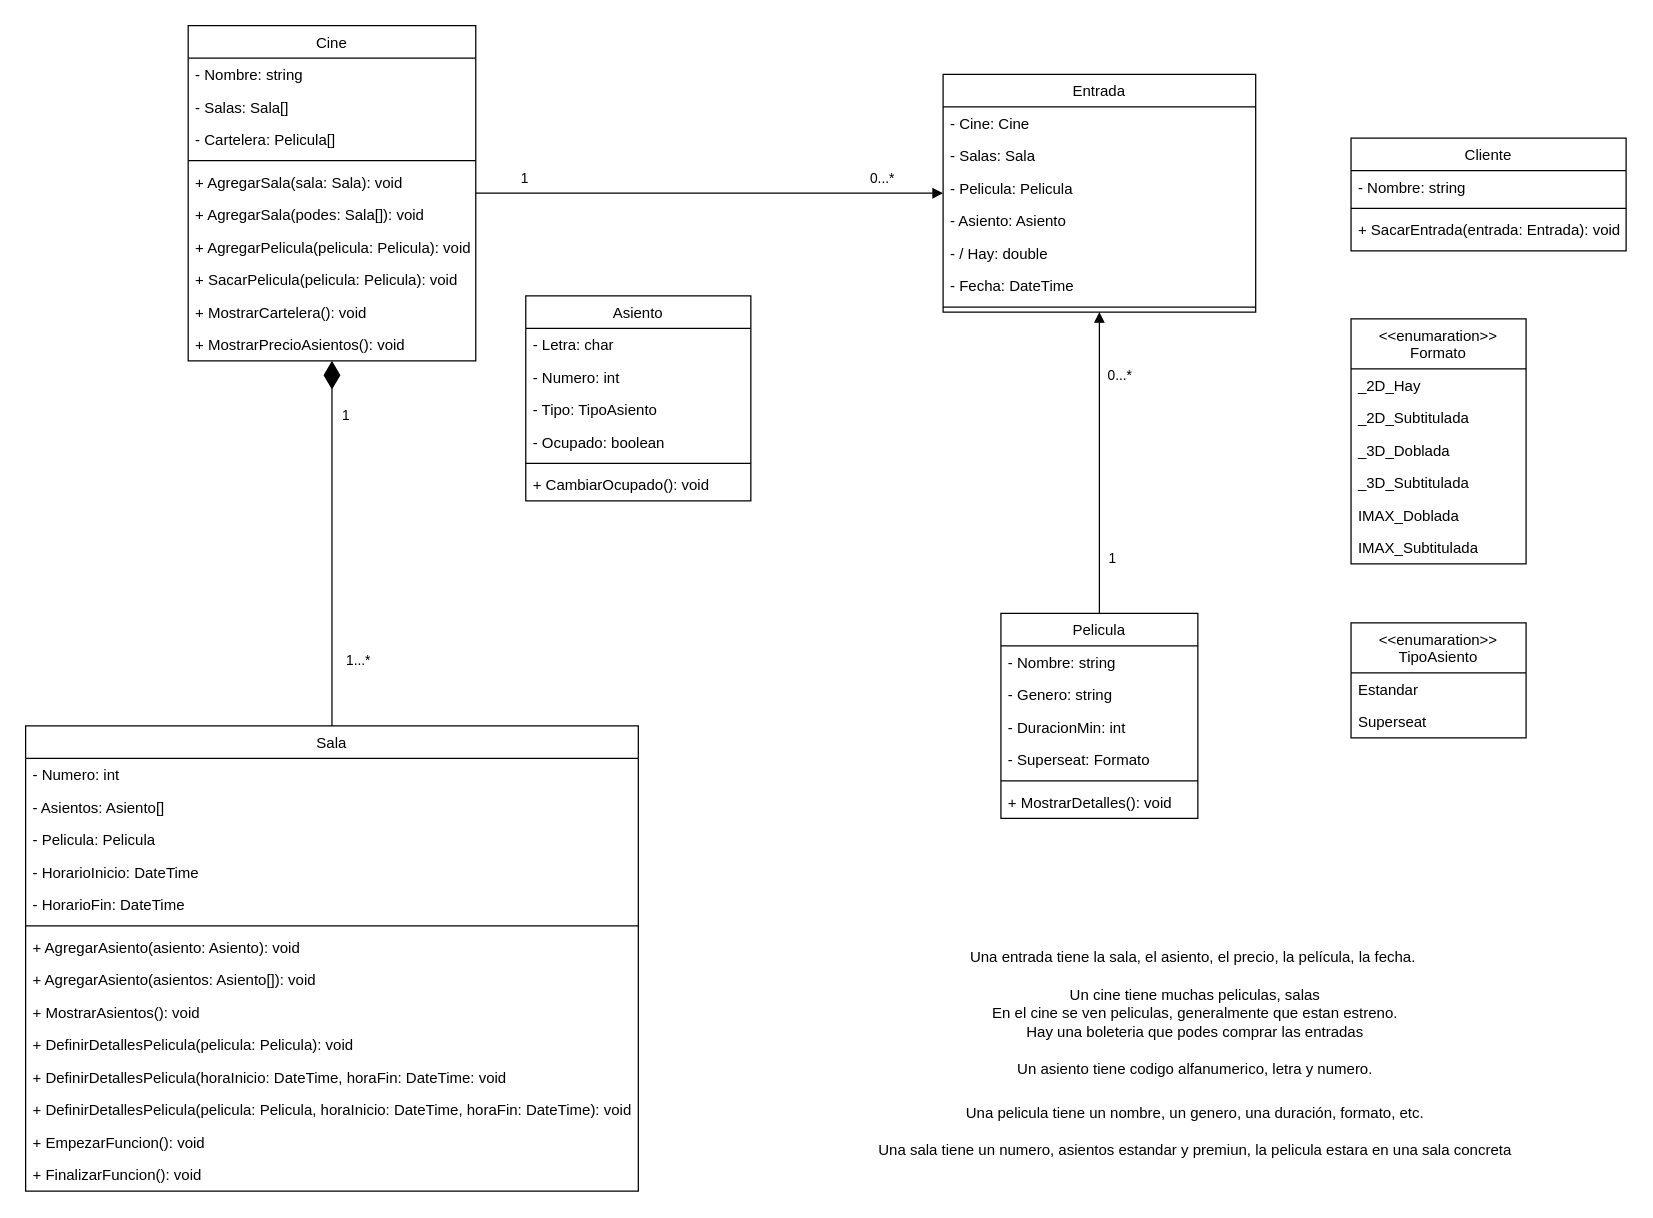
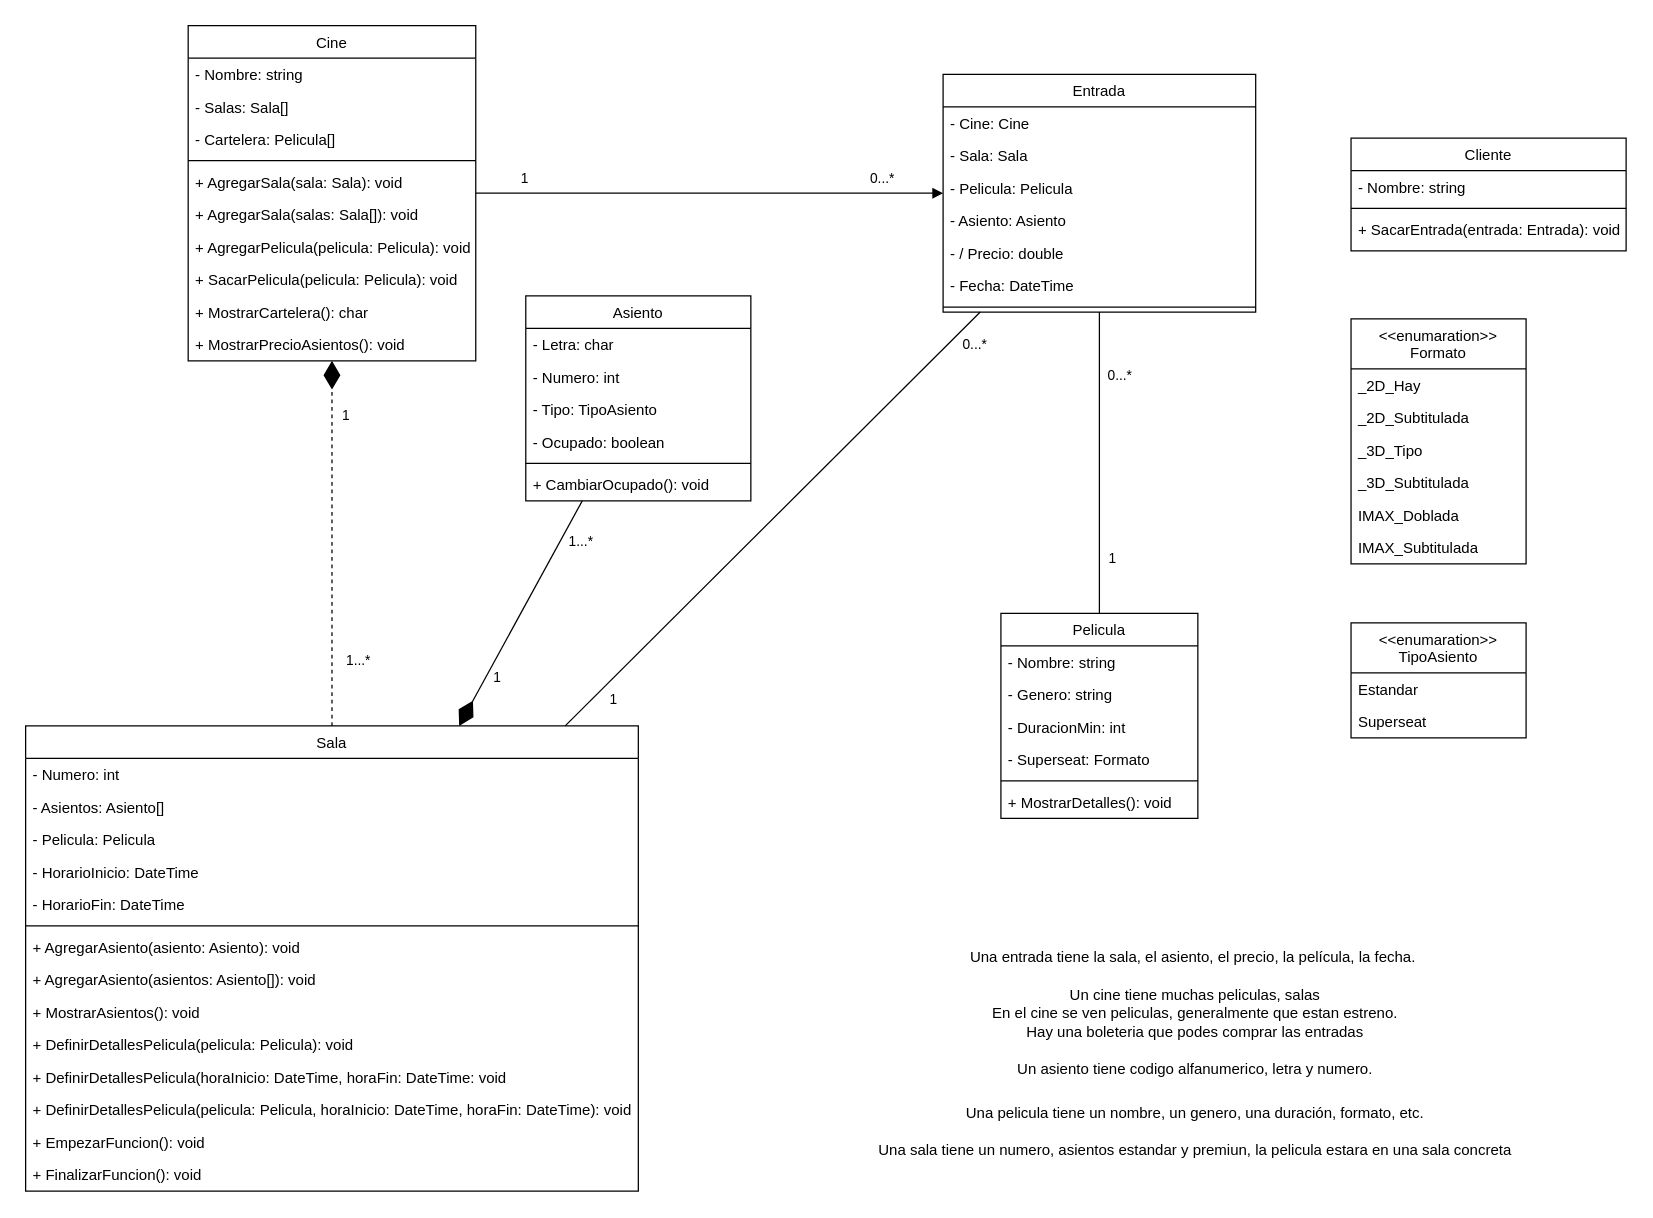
(995, 156) -> (990, 156)
(322, 215) -> (320, 215)
(1003, 254) -> (1014, 254)
(294, 313) -> (296, 313)
(1099, 323) -> (1099, 319)
(1402, 451) -> (1389, 451)
none -> (771, 520)
(332, 555) -> (332, 555)
none -> (527, 602)
